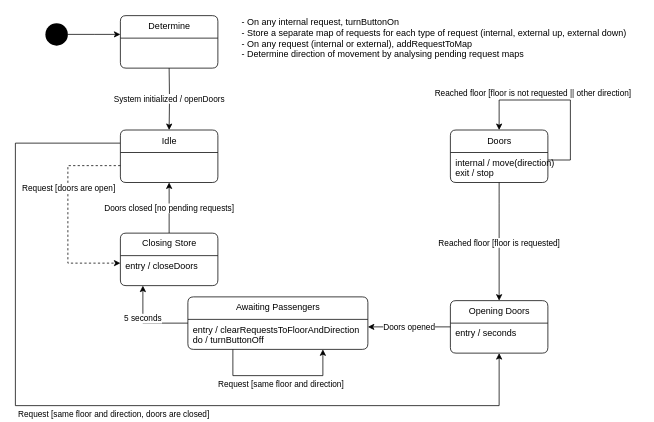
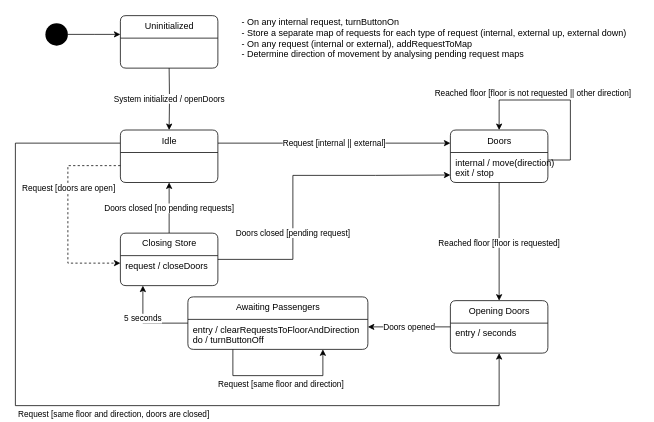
(170, 26) -> (170, 26)
none -> (333, 143)
none -> (354, 175)
(167, 266) -> (172, 266)
